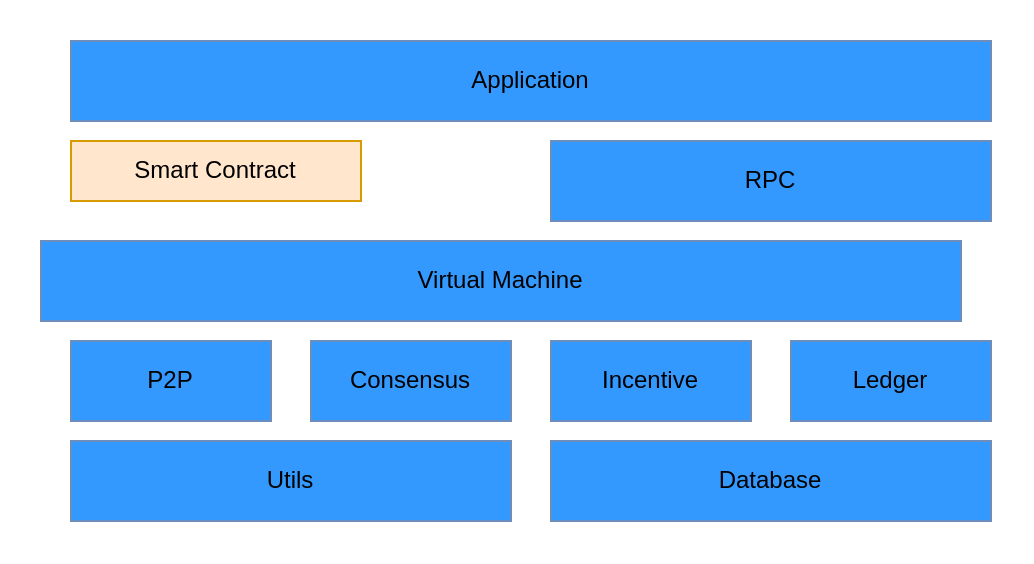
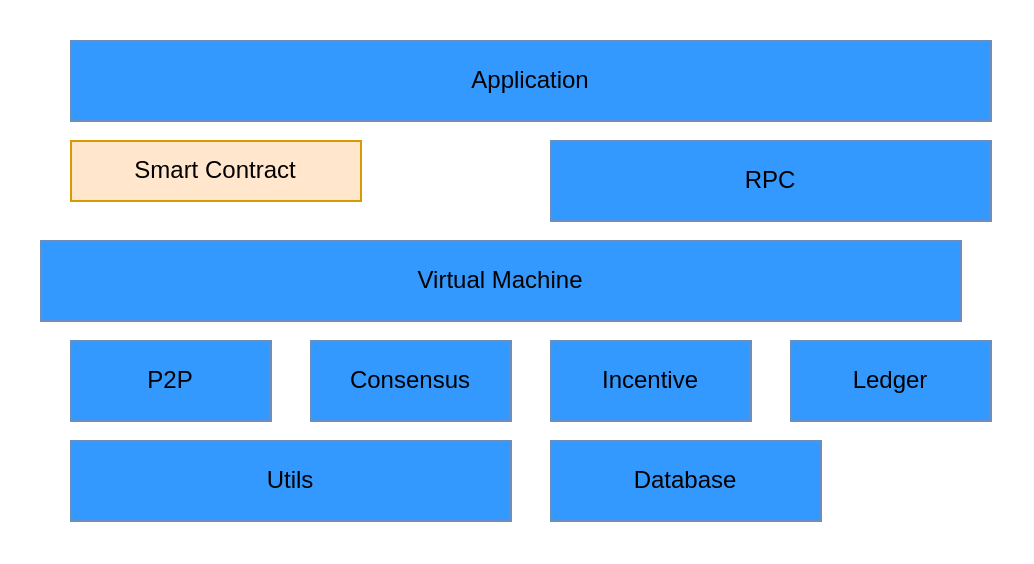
(771, 481) -> (686, 481)
